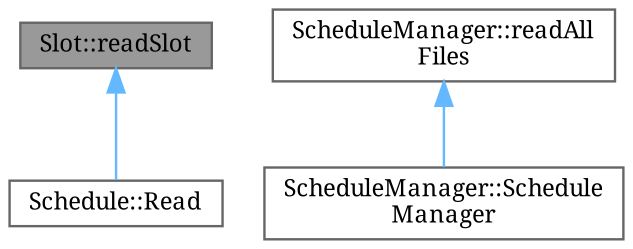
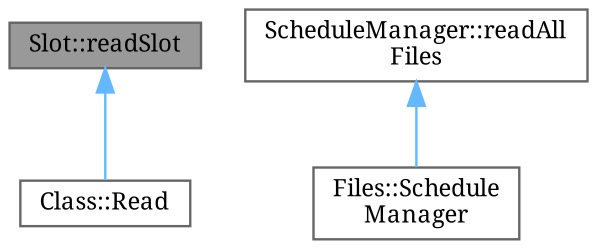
(116, 203) -> (105, 203)
(444, 203) -> (416, 203)
